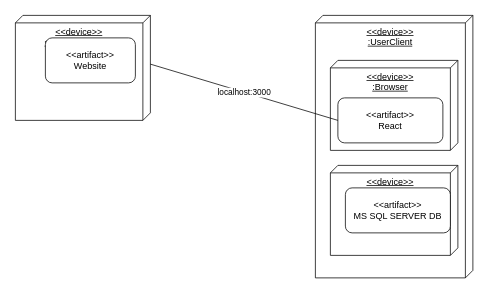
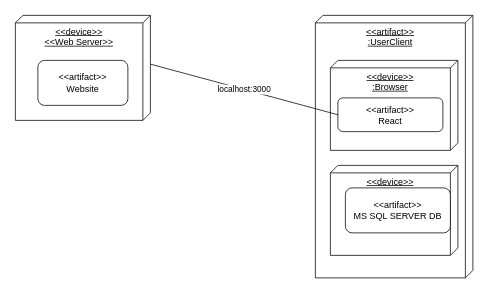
(390, 37) -> (390, 37)
(90, 60) -> (83, 83)
(390, 120) -> (390, 115)
(390, 187) -> (390, 187)
